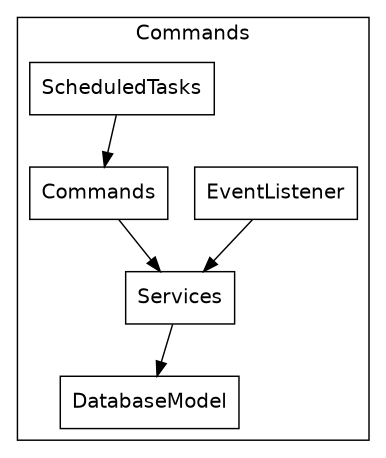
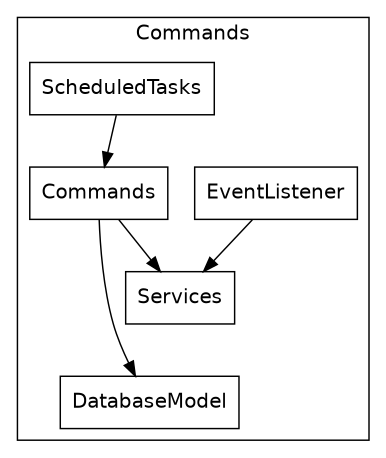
(167, 343) -> (106, 293)
